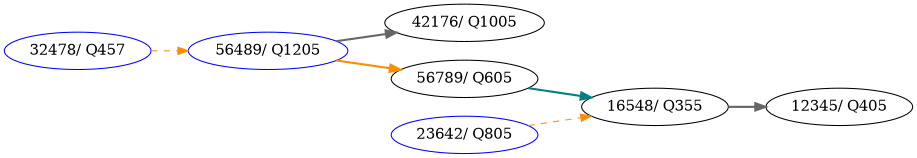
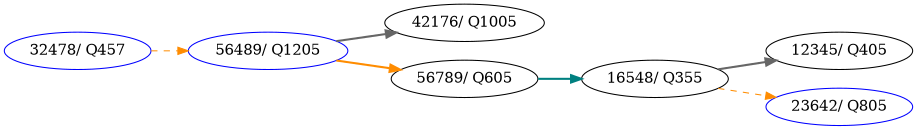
(554, 122) -> (742, 92)
